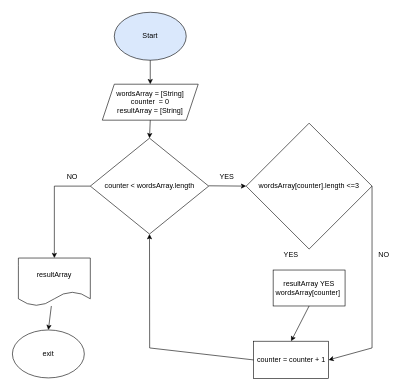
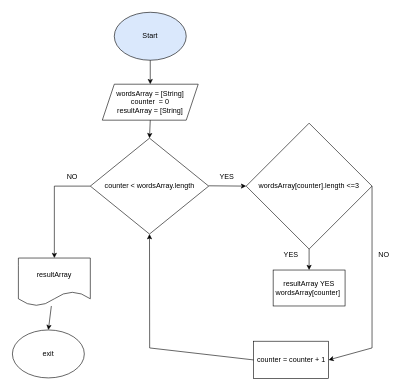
none -> (309, 264)
(298, 329) -> none
